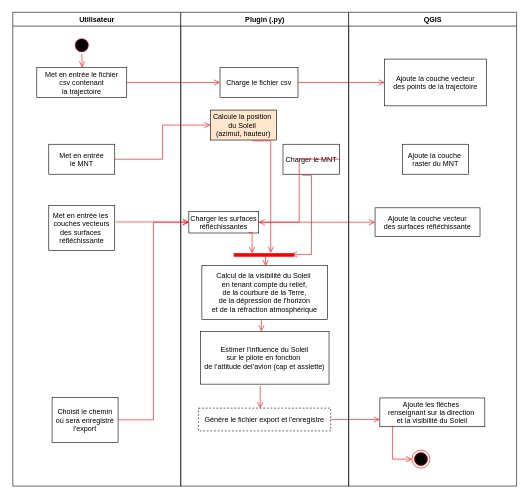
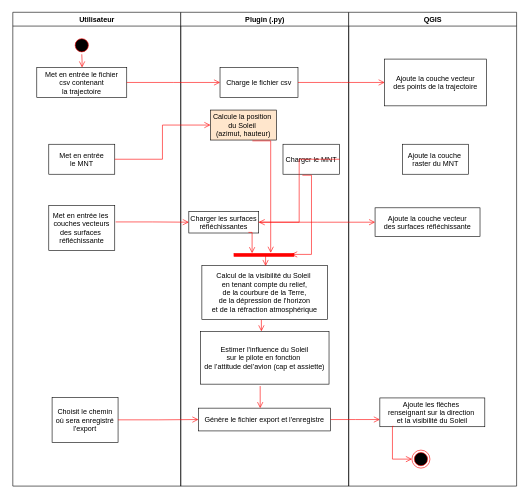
(153, 324) -> (173, 420)
(264, 420) -> (264, 420)
